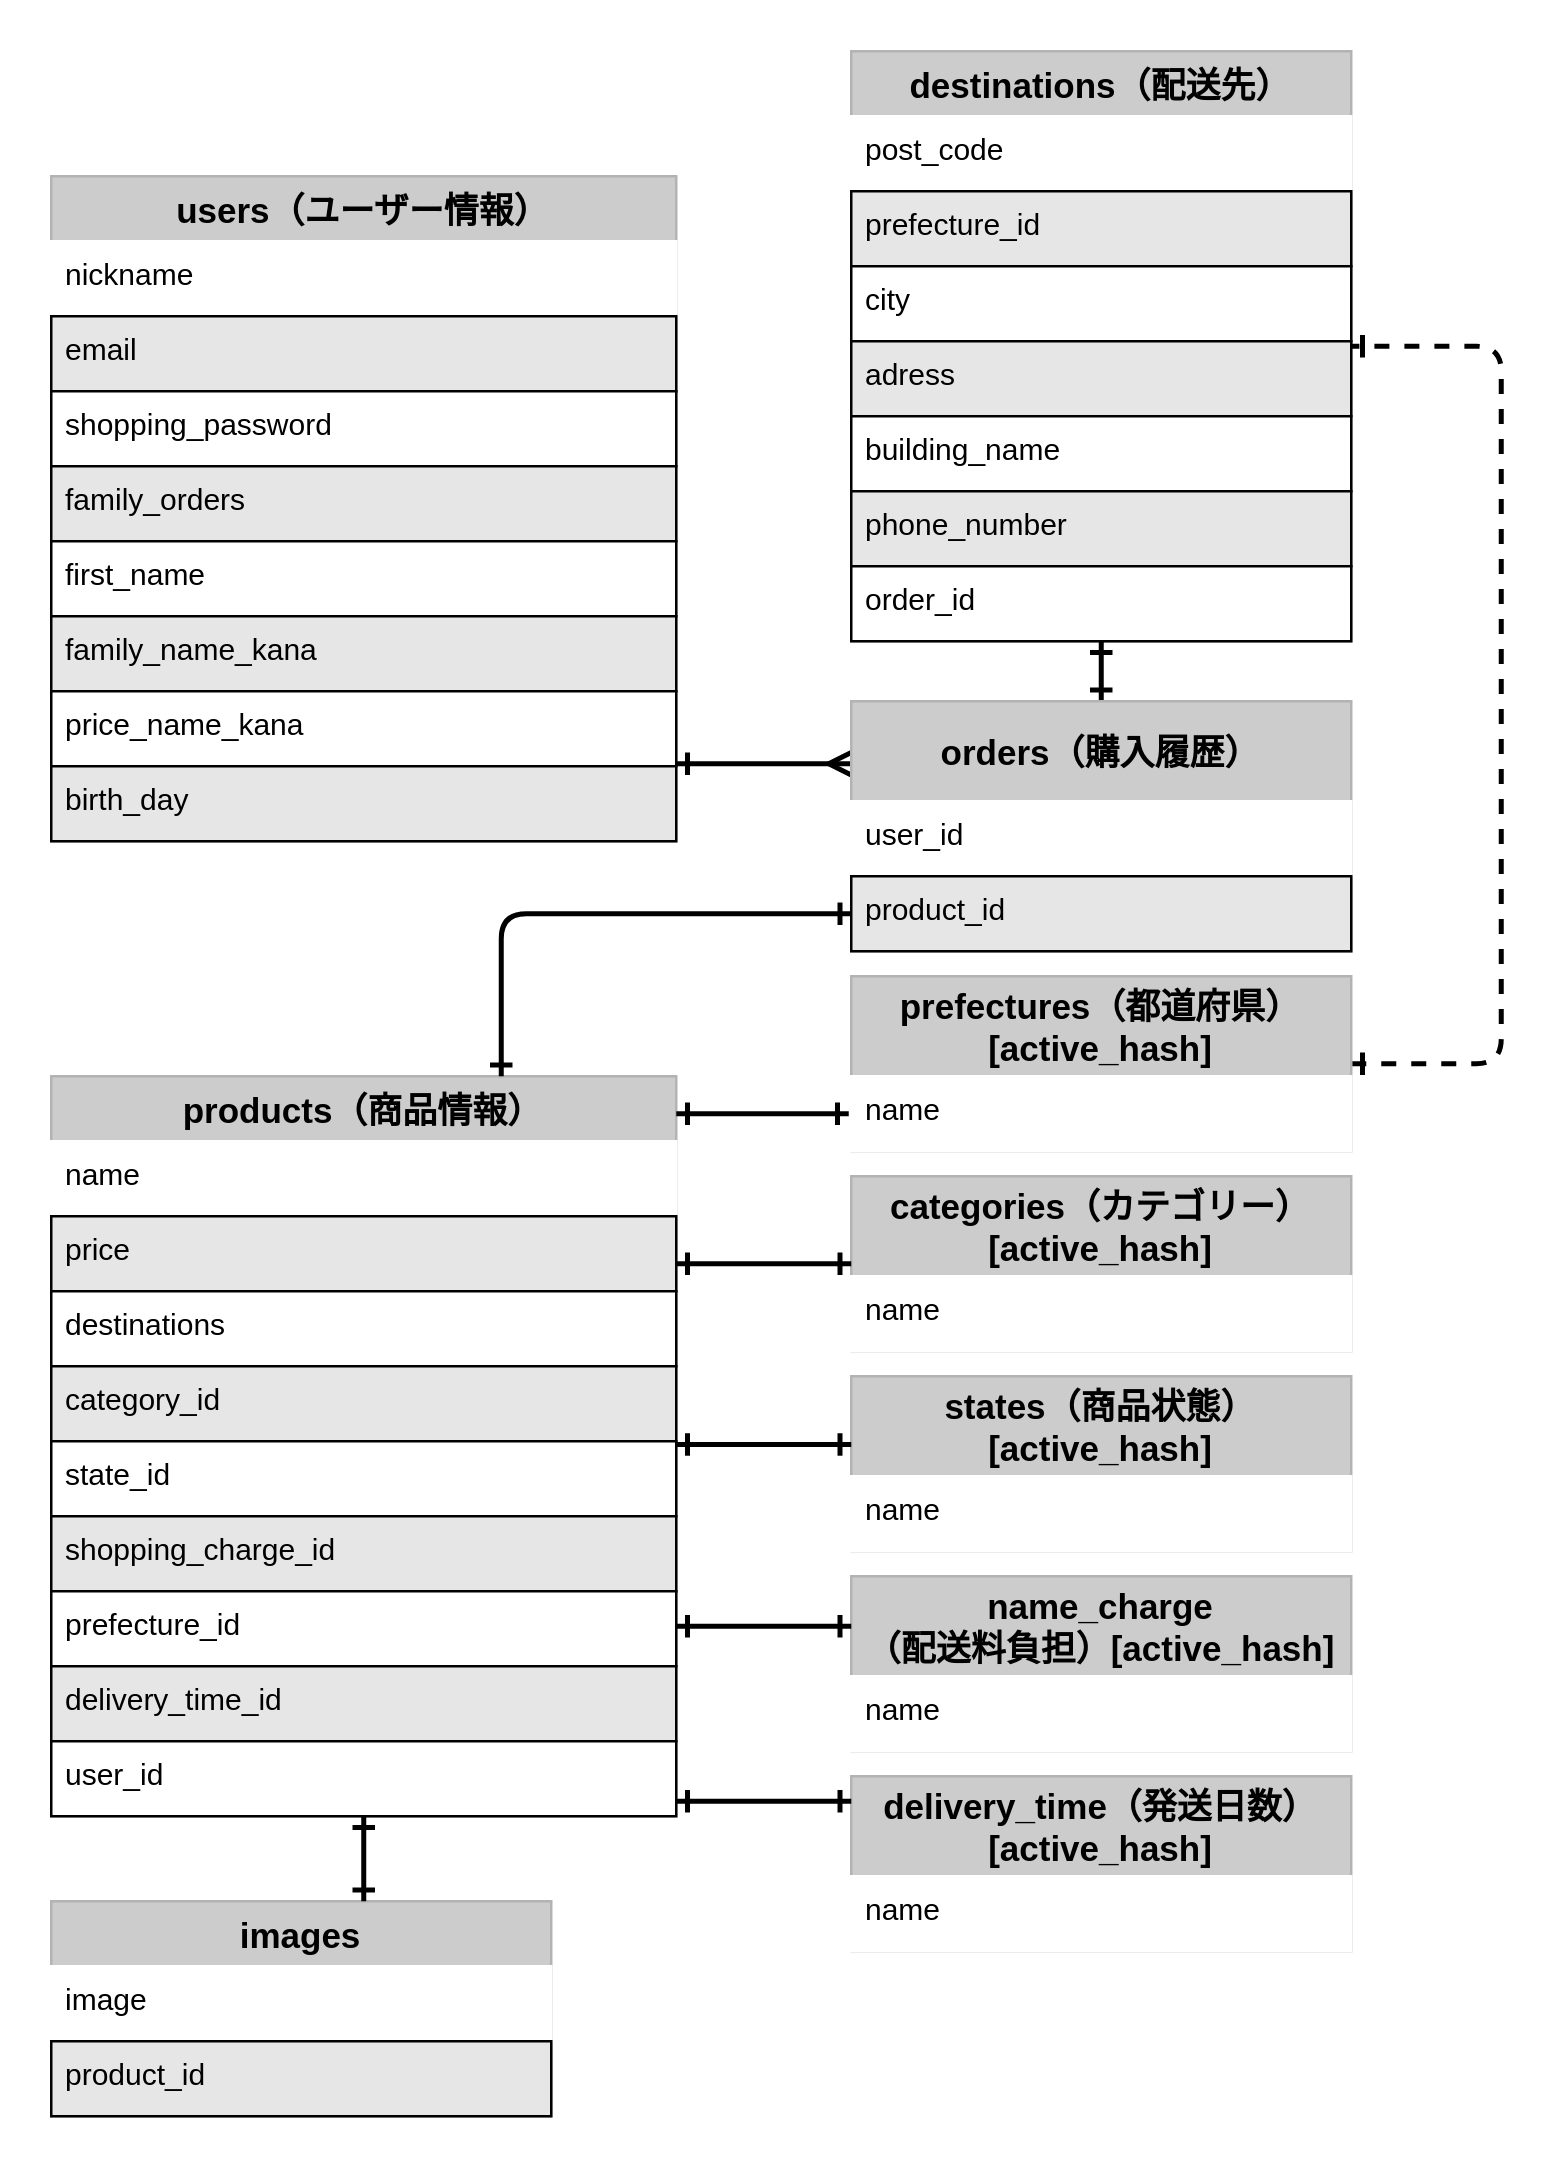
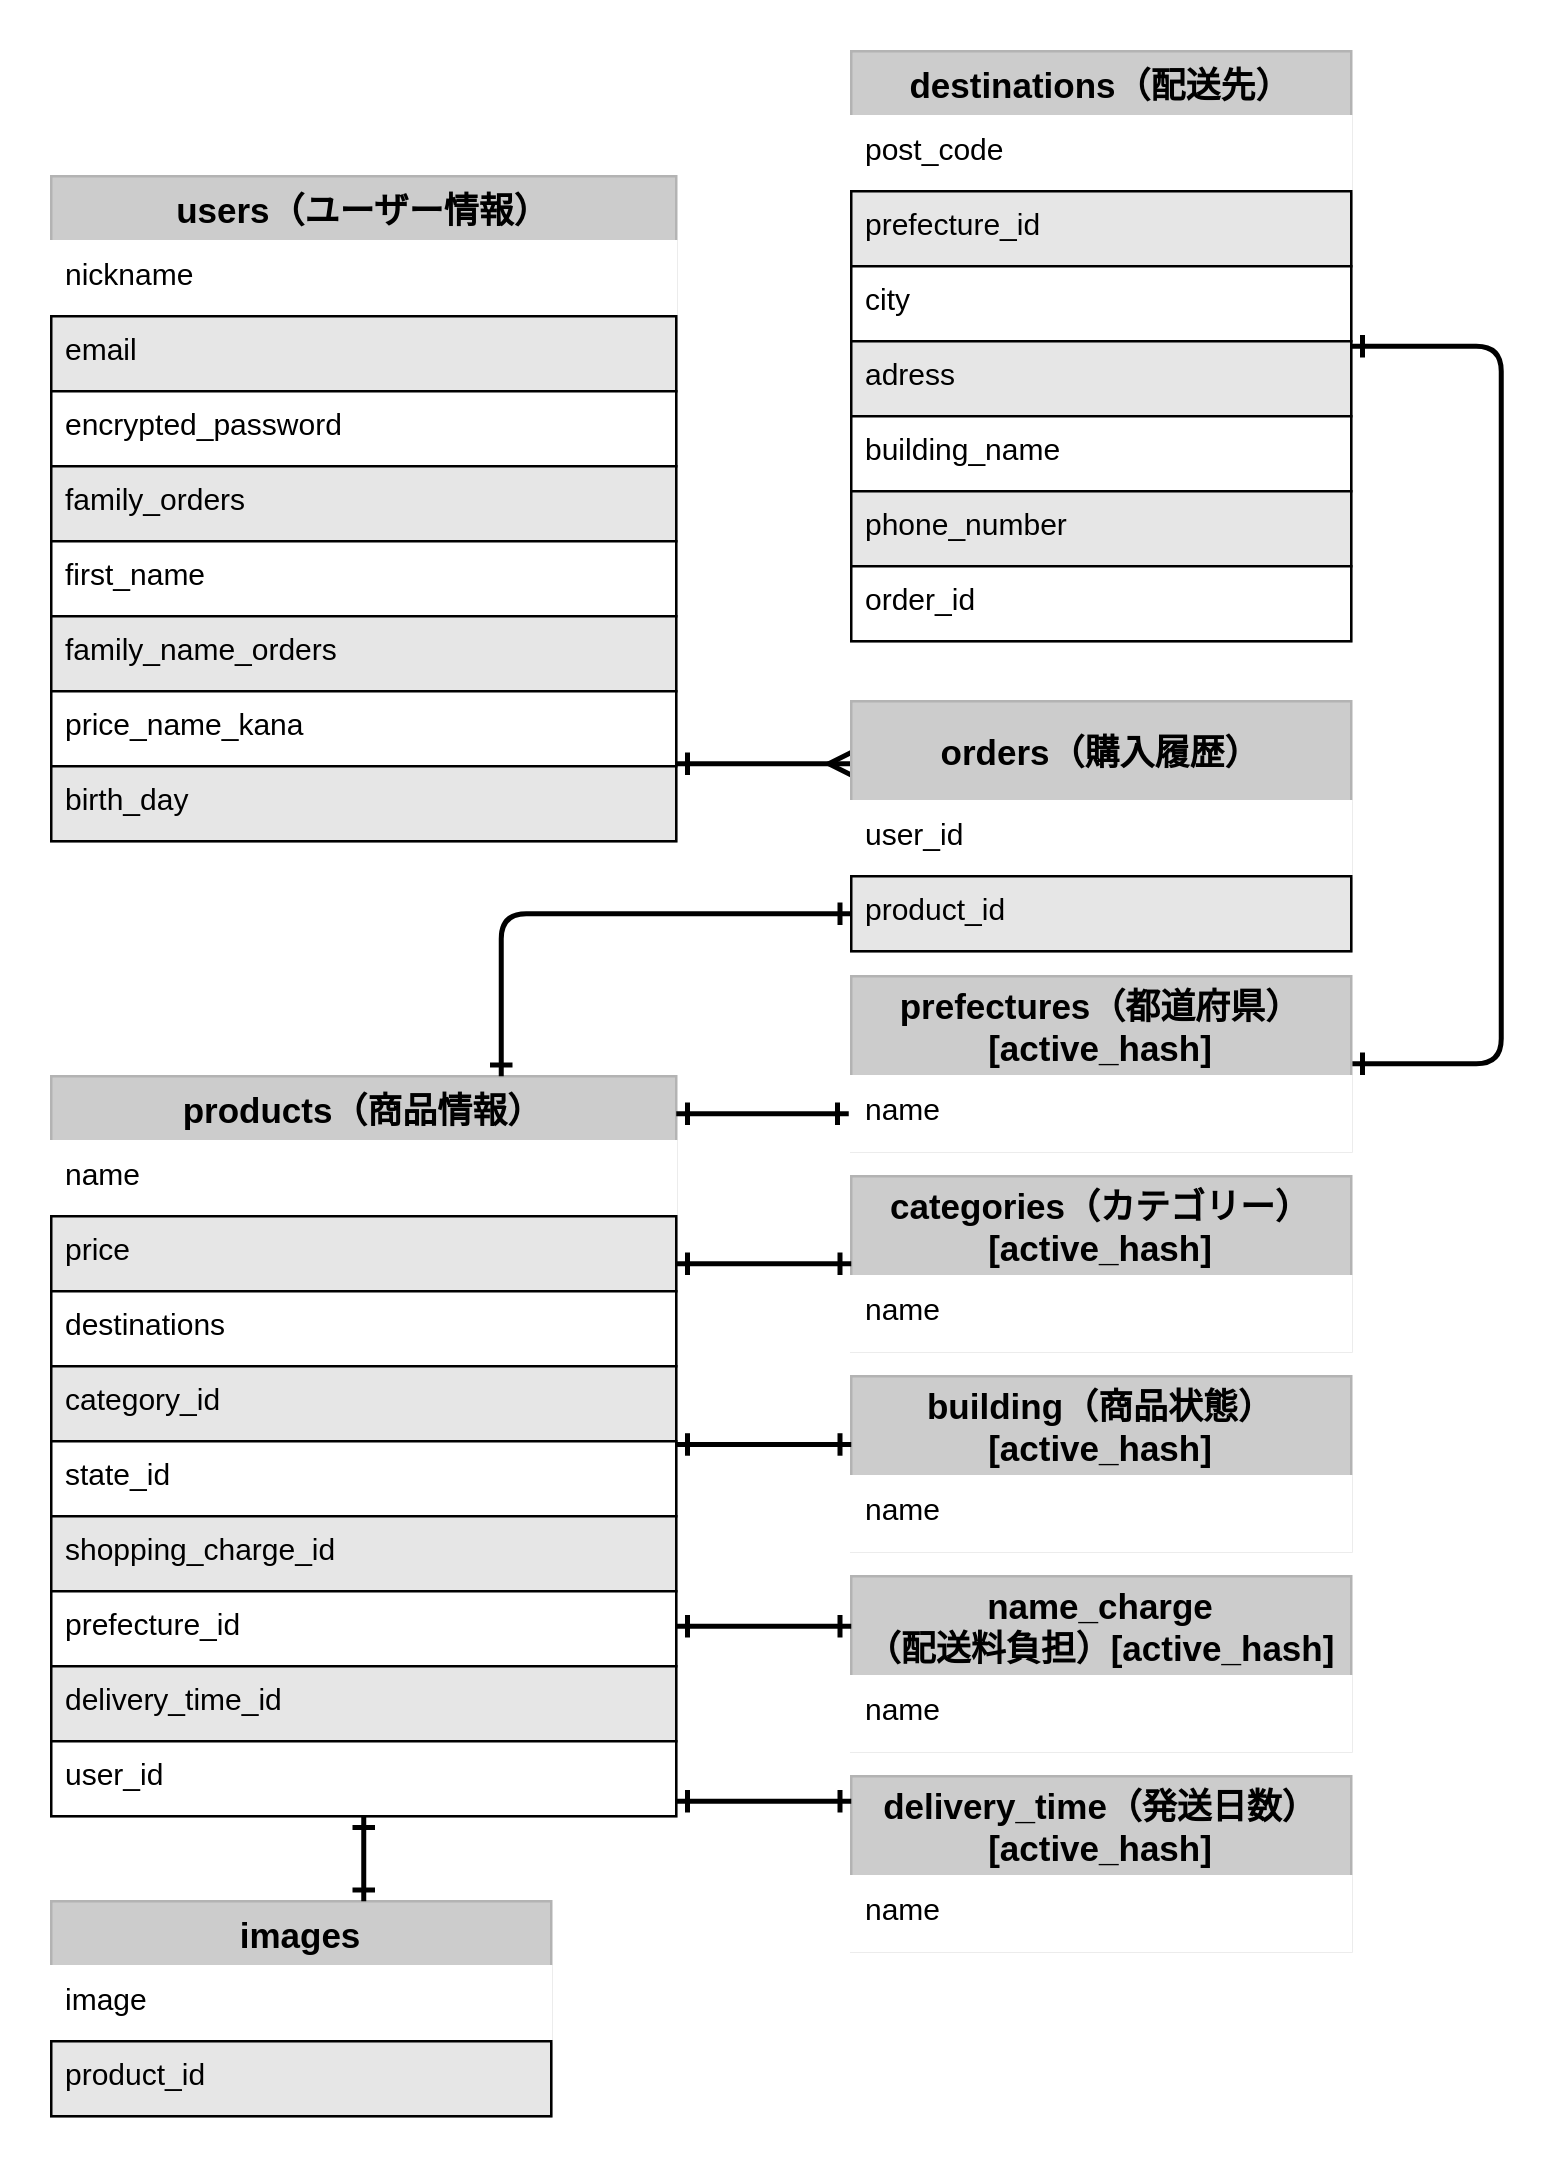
(204, 425) -> (216, 425)
(192, 650) -> (208, 650)
(1101, 674) -> none
(1373, 1064) -> (1373, 1064)
(1100, 1407) -> (1100, 1407)
